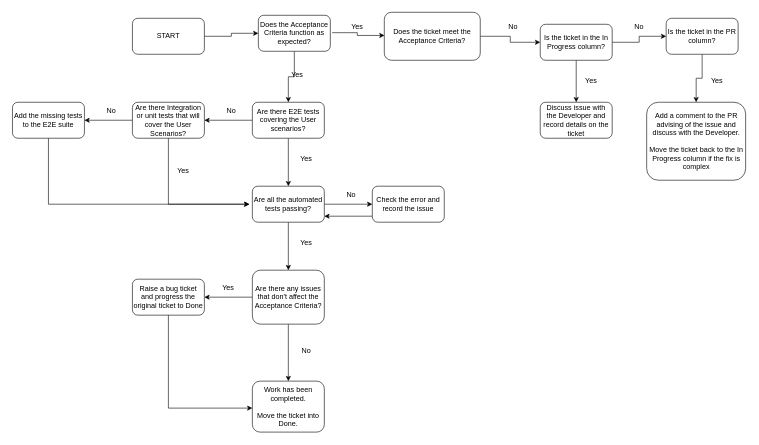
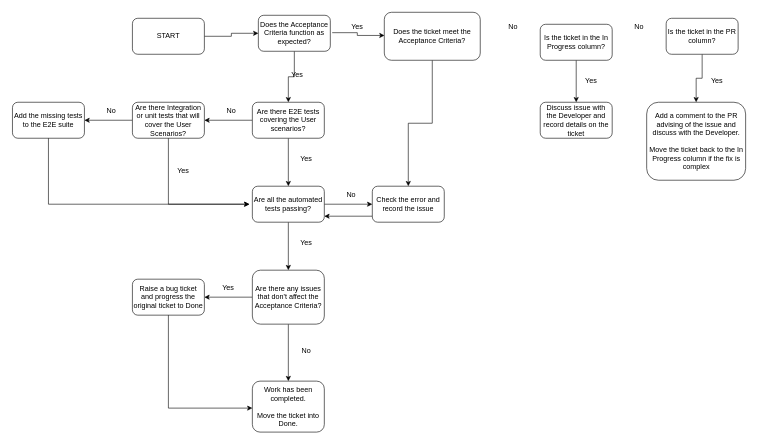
(509, 36) -> (408, 123)
(639, 36) -> none
